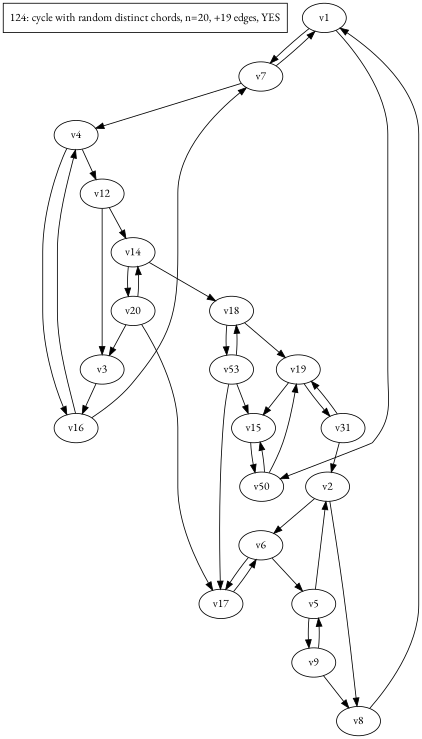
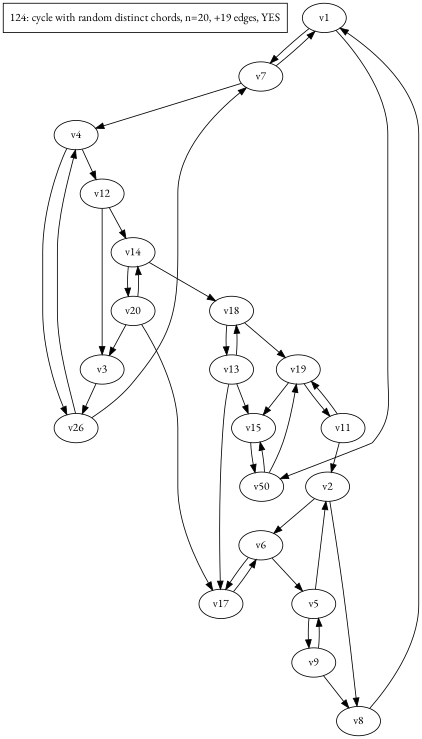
(232, 370) -> (232, 370)
(76, 428) -> (76, 428)
(343, 428) -> (343, 428)
